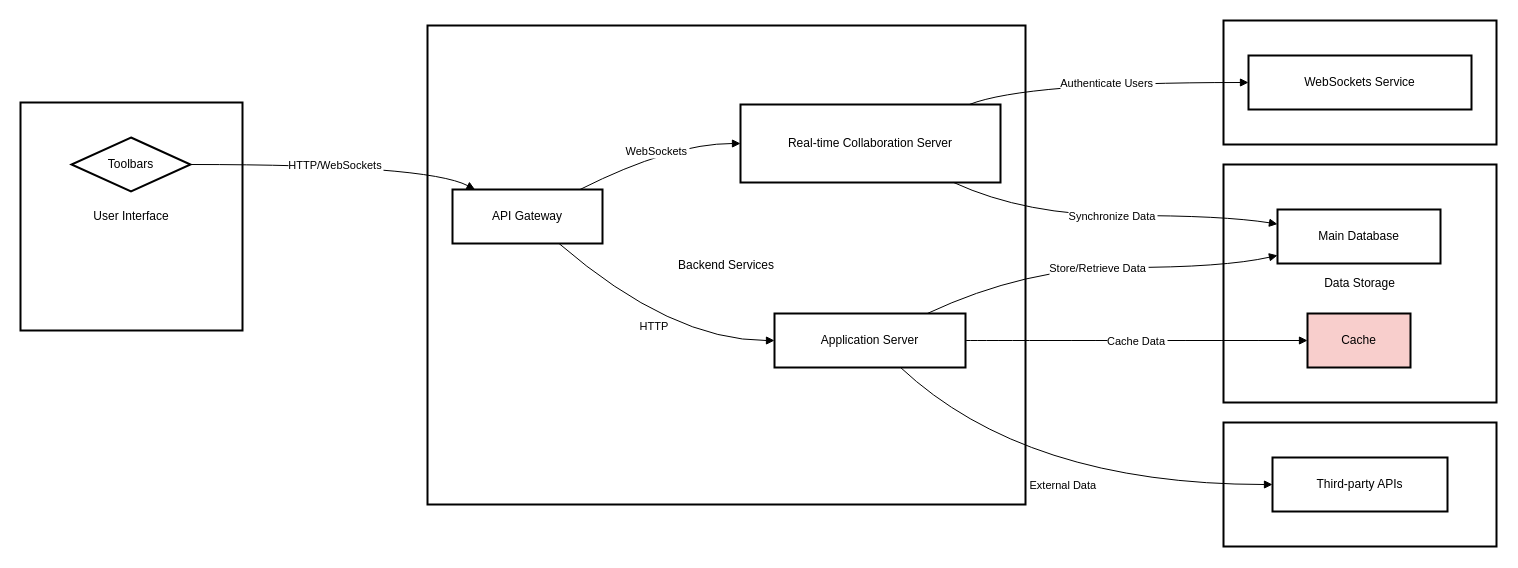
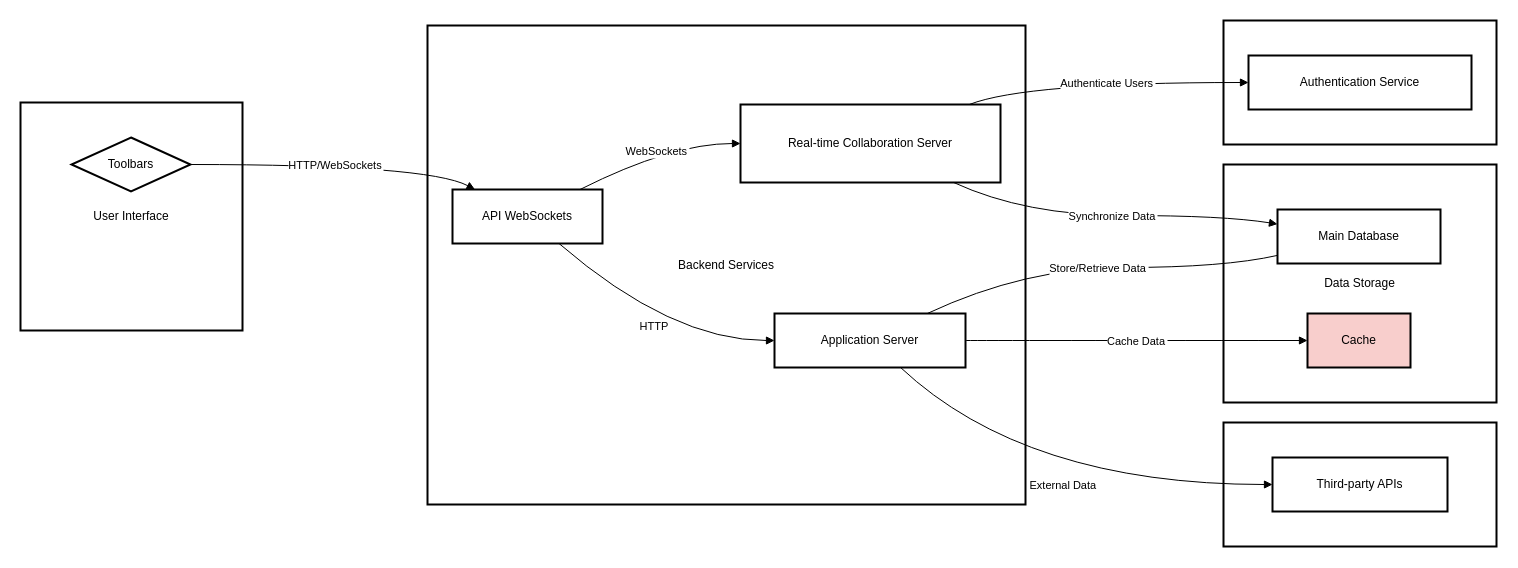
(1360, 83) -> (1360, 83)
(528, 217) -> (528, 217)
(1268, 257) -> (1271, 257)
